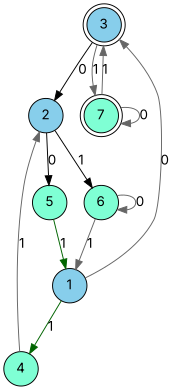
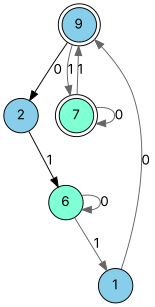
(104, 25) -> (79, 25)
(50, 203) -> none
(21, 369) -> none
